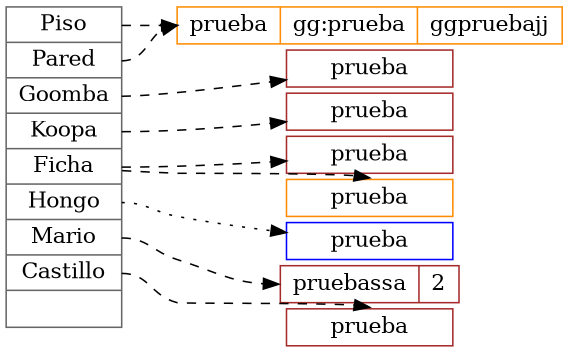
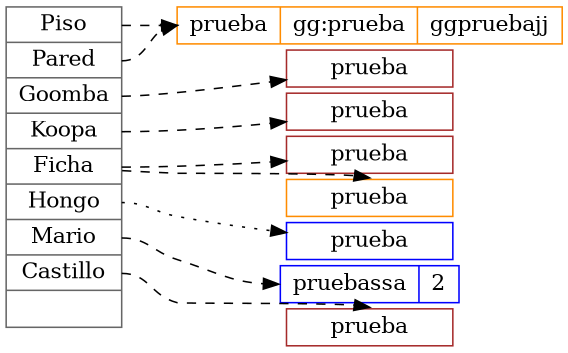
(370, 284) -> (370, 284)
